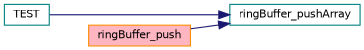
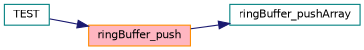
(134, 15) -> (64, 21)
